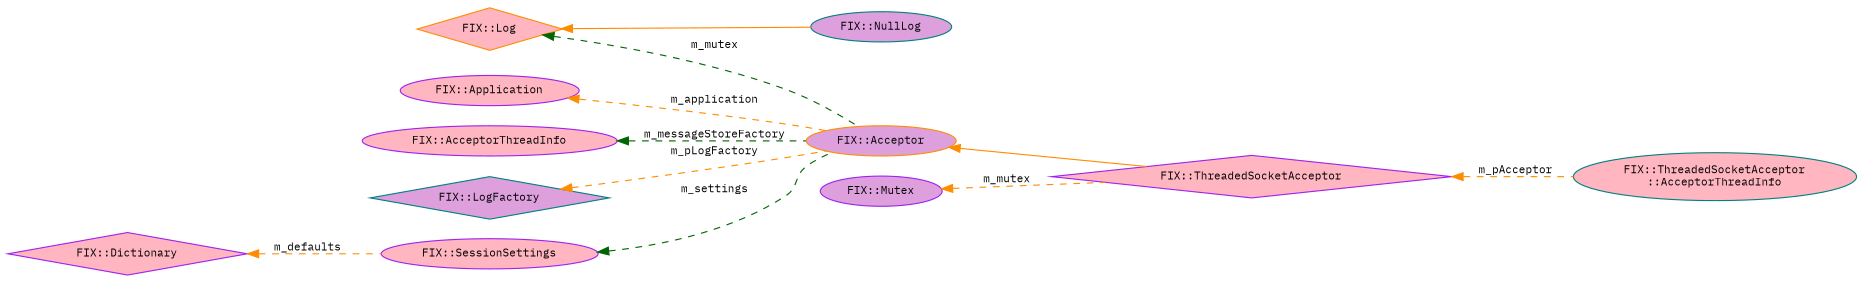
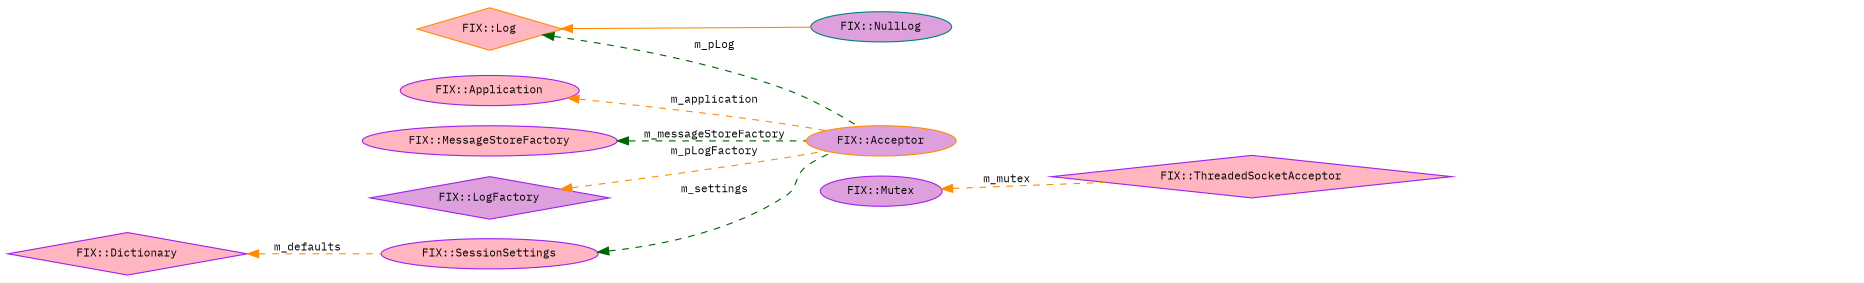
(712, 45) -> (712, 45)
(490, 141) -> (490, 141)
(1053, 157) -> none
(1715, 177) -> none
(490, 198) -> (490, 198)
